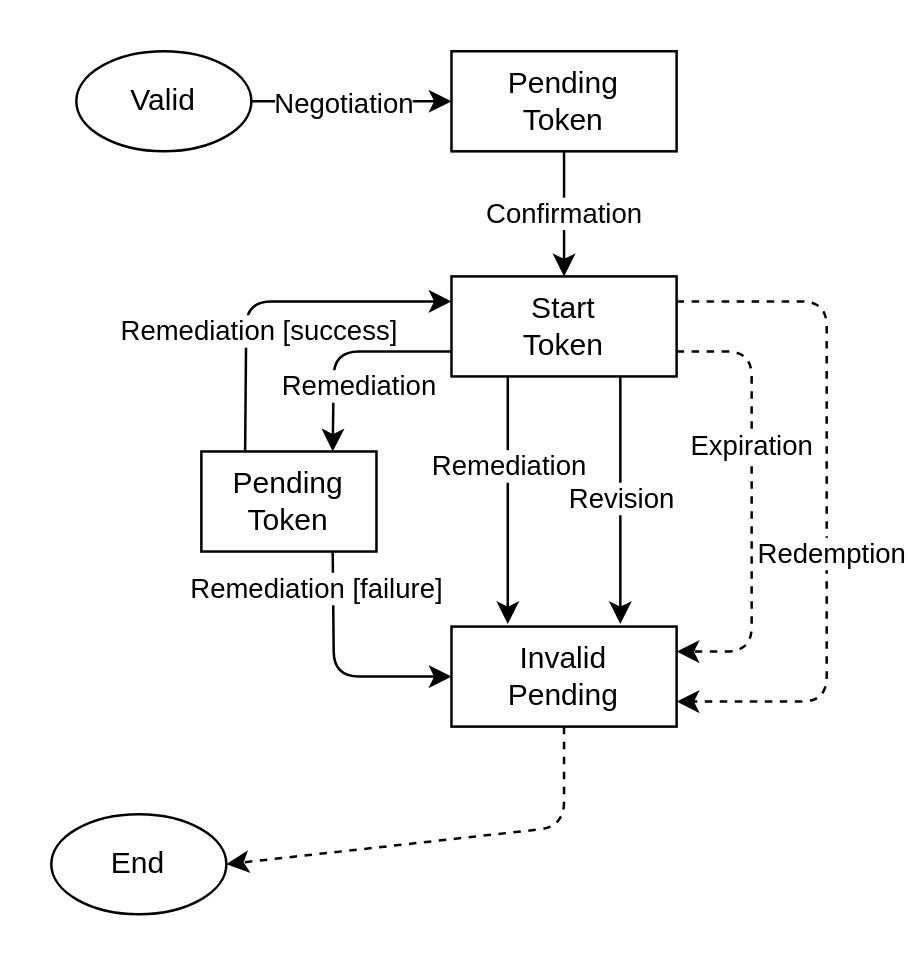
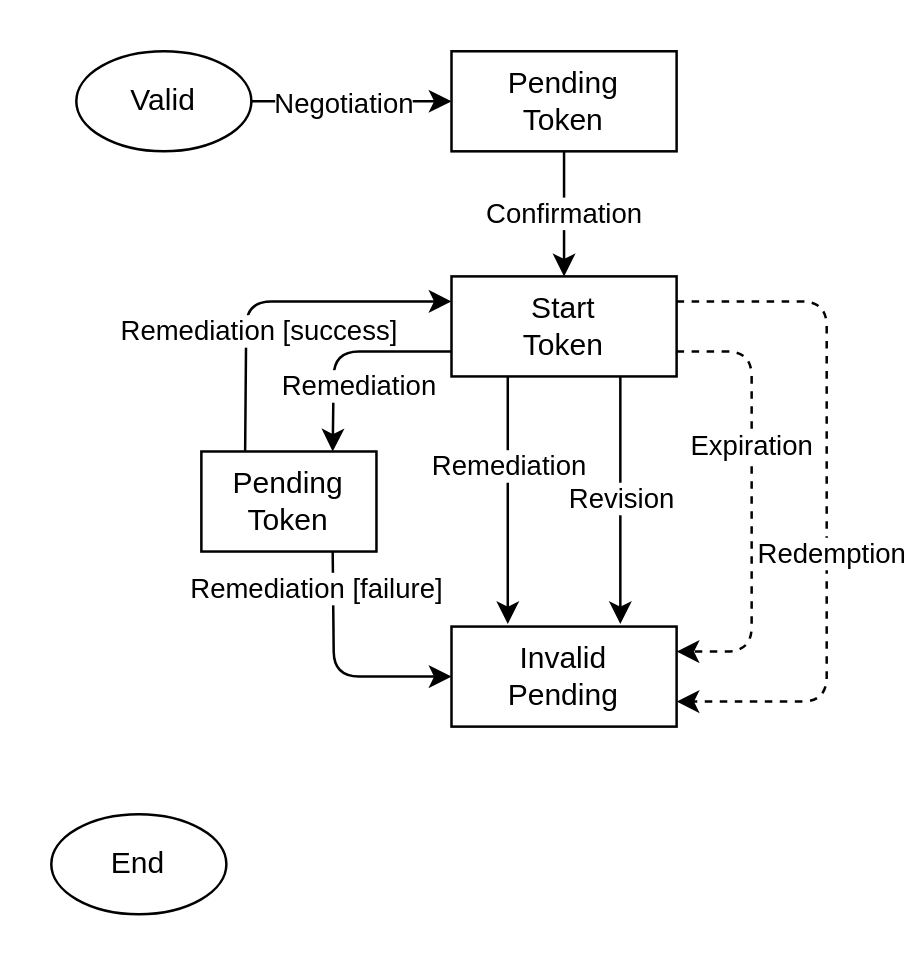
(446, 839) -> none
